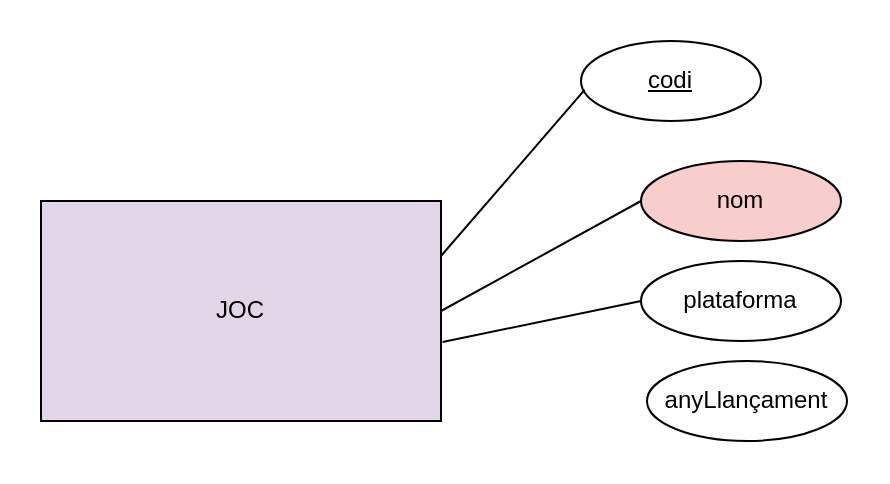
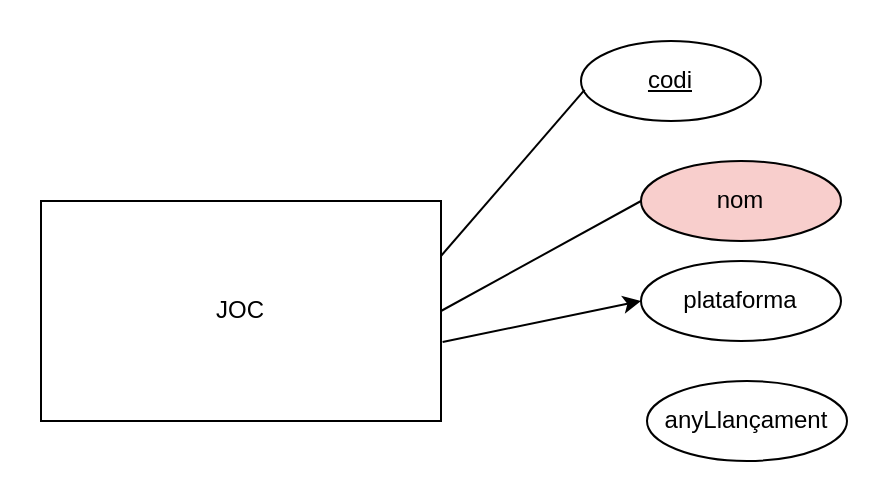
(631, 303) -> (626, 304)
(241, 311) -> (241, 311)
(747, 401) -> (747, 421)
